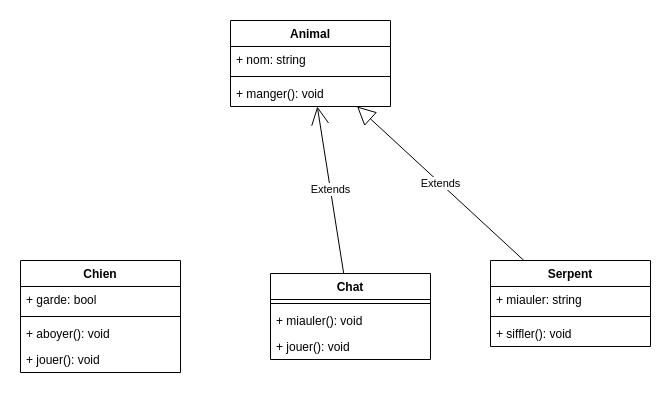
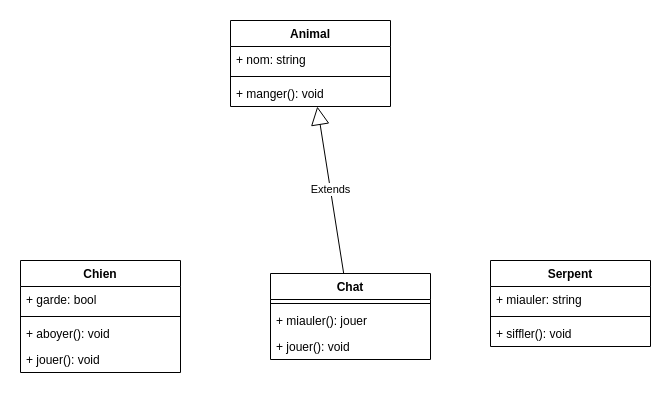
(319, 118) -> (320, 125)
(447, 190) -> none
(324, 322) -> (329, 322)
